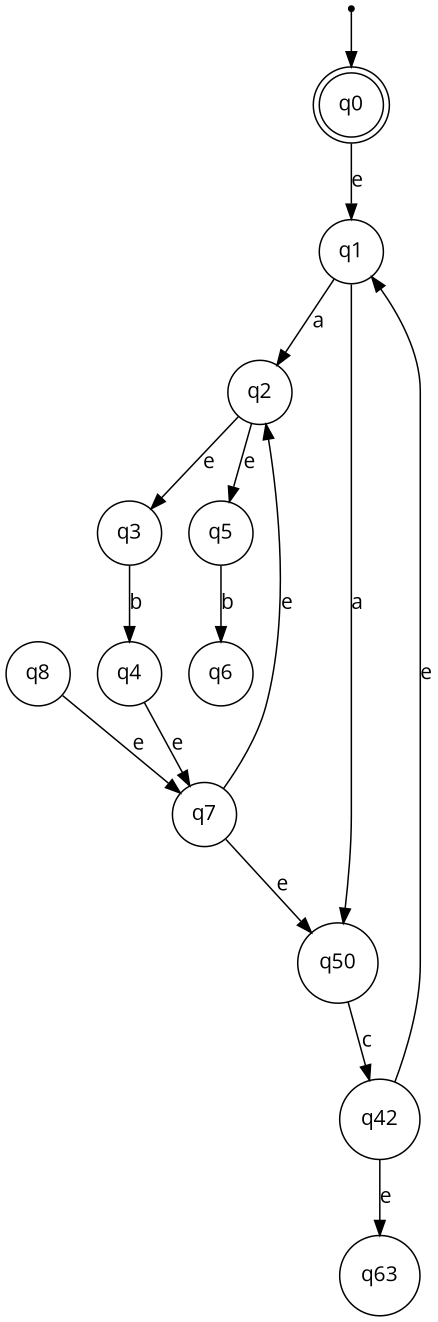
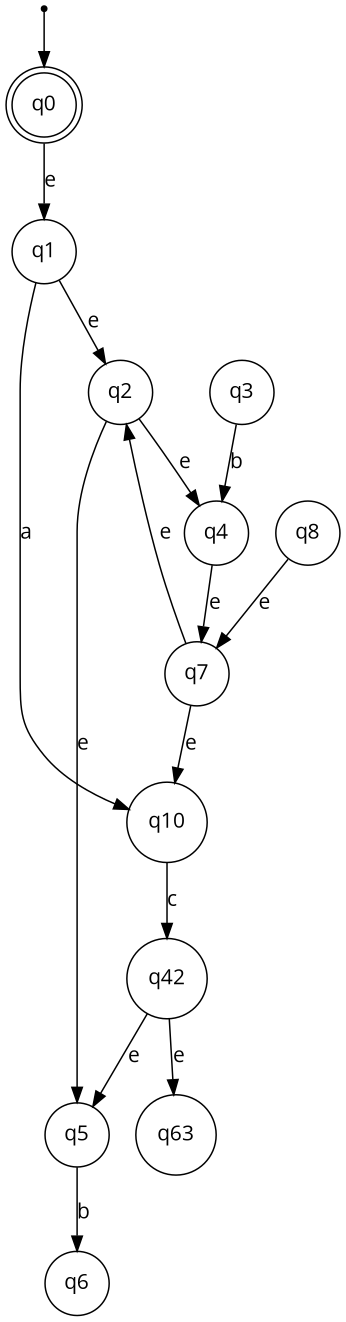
(318, 322) -> (94, 322)
(200, 457) -> (165, 456)
(420, 683) -> (124, 1054)
(338, 963) -> (167, 822)
